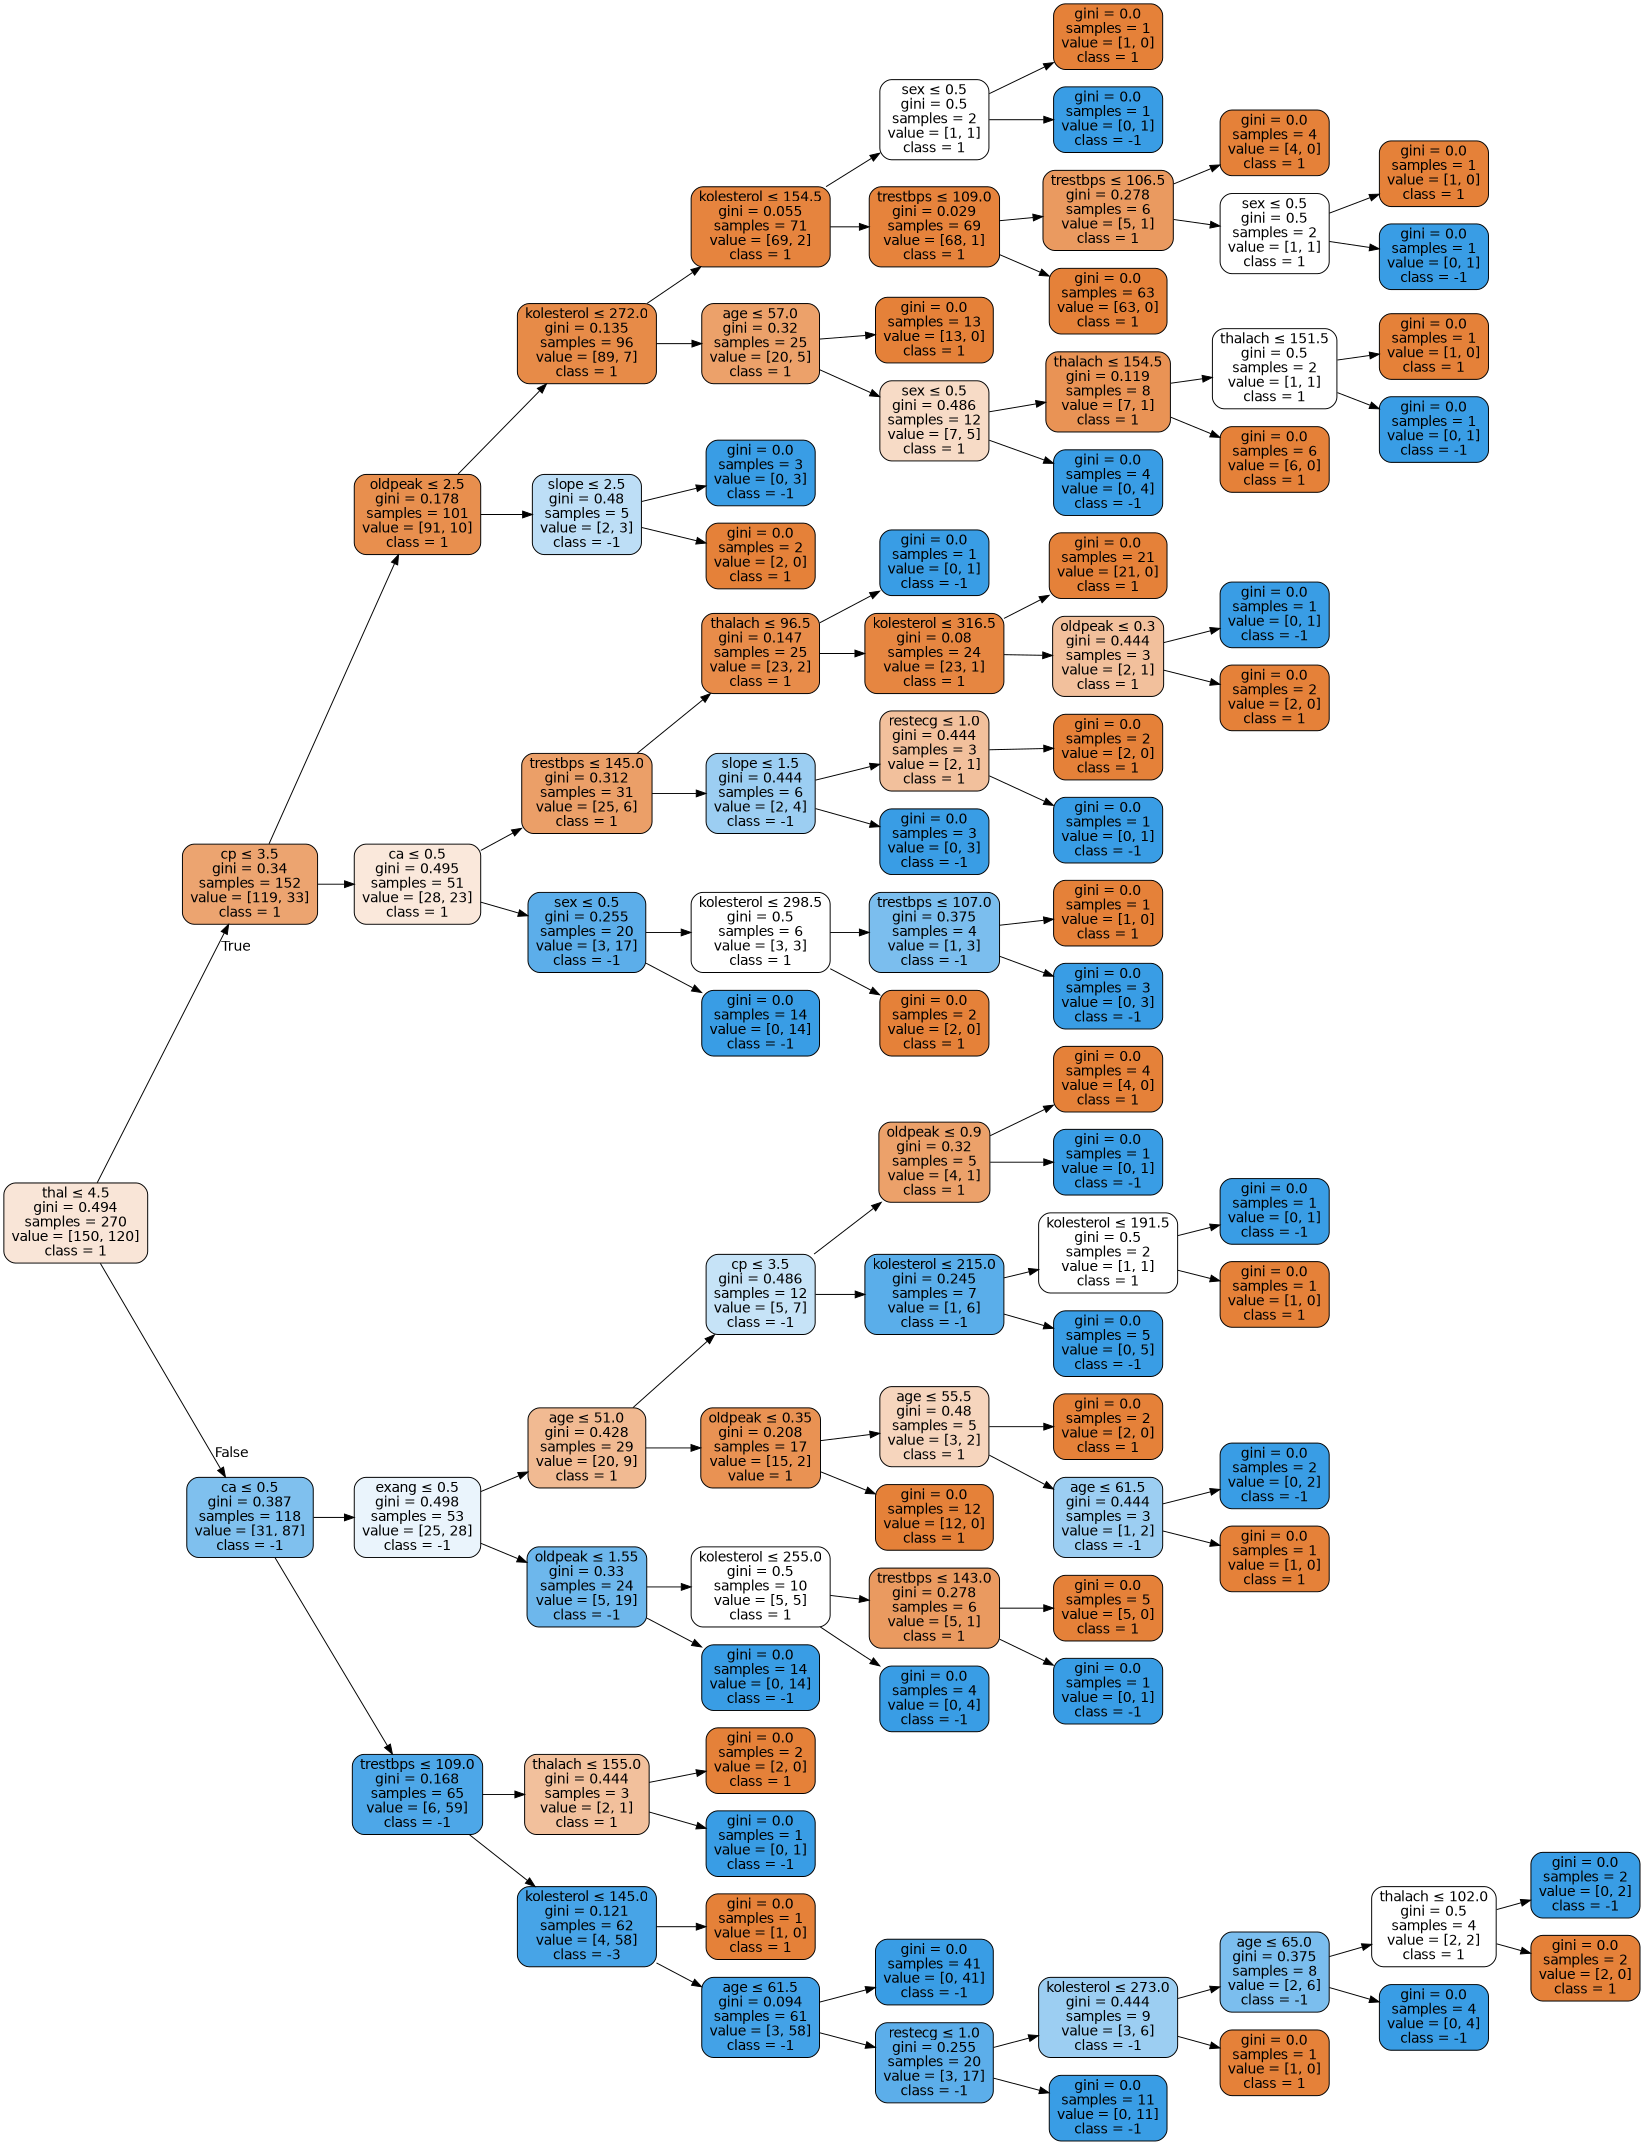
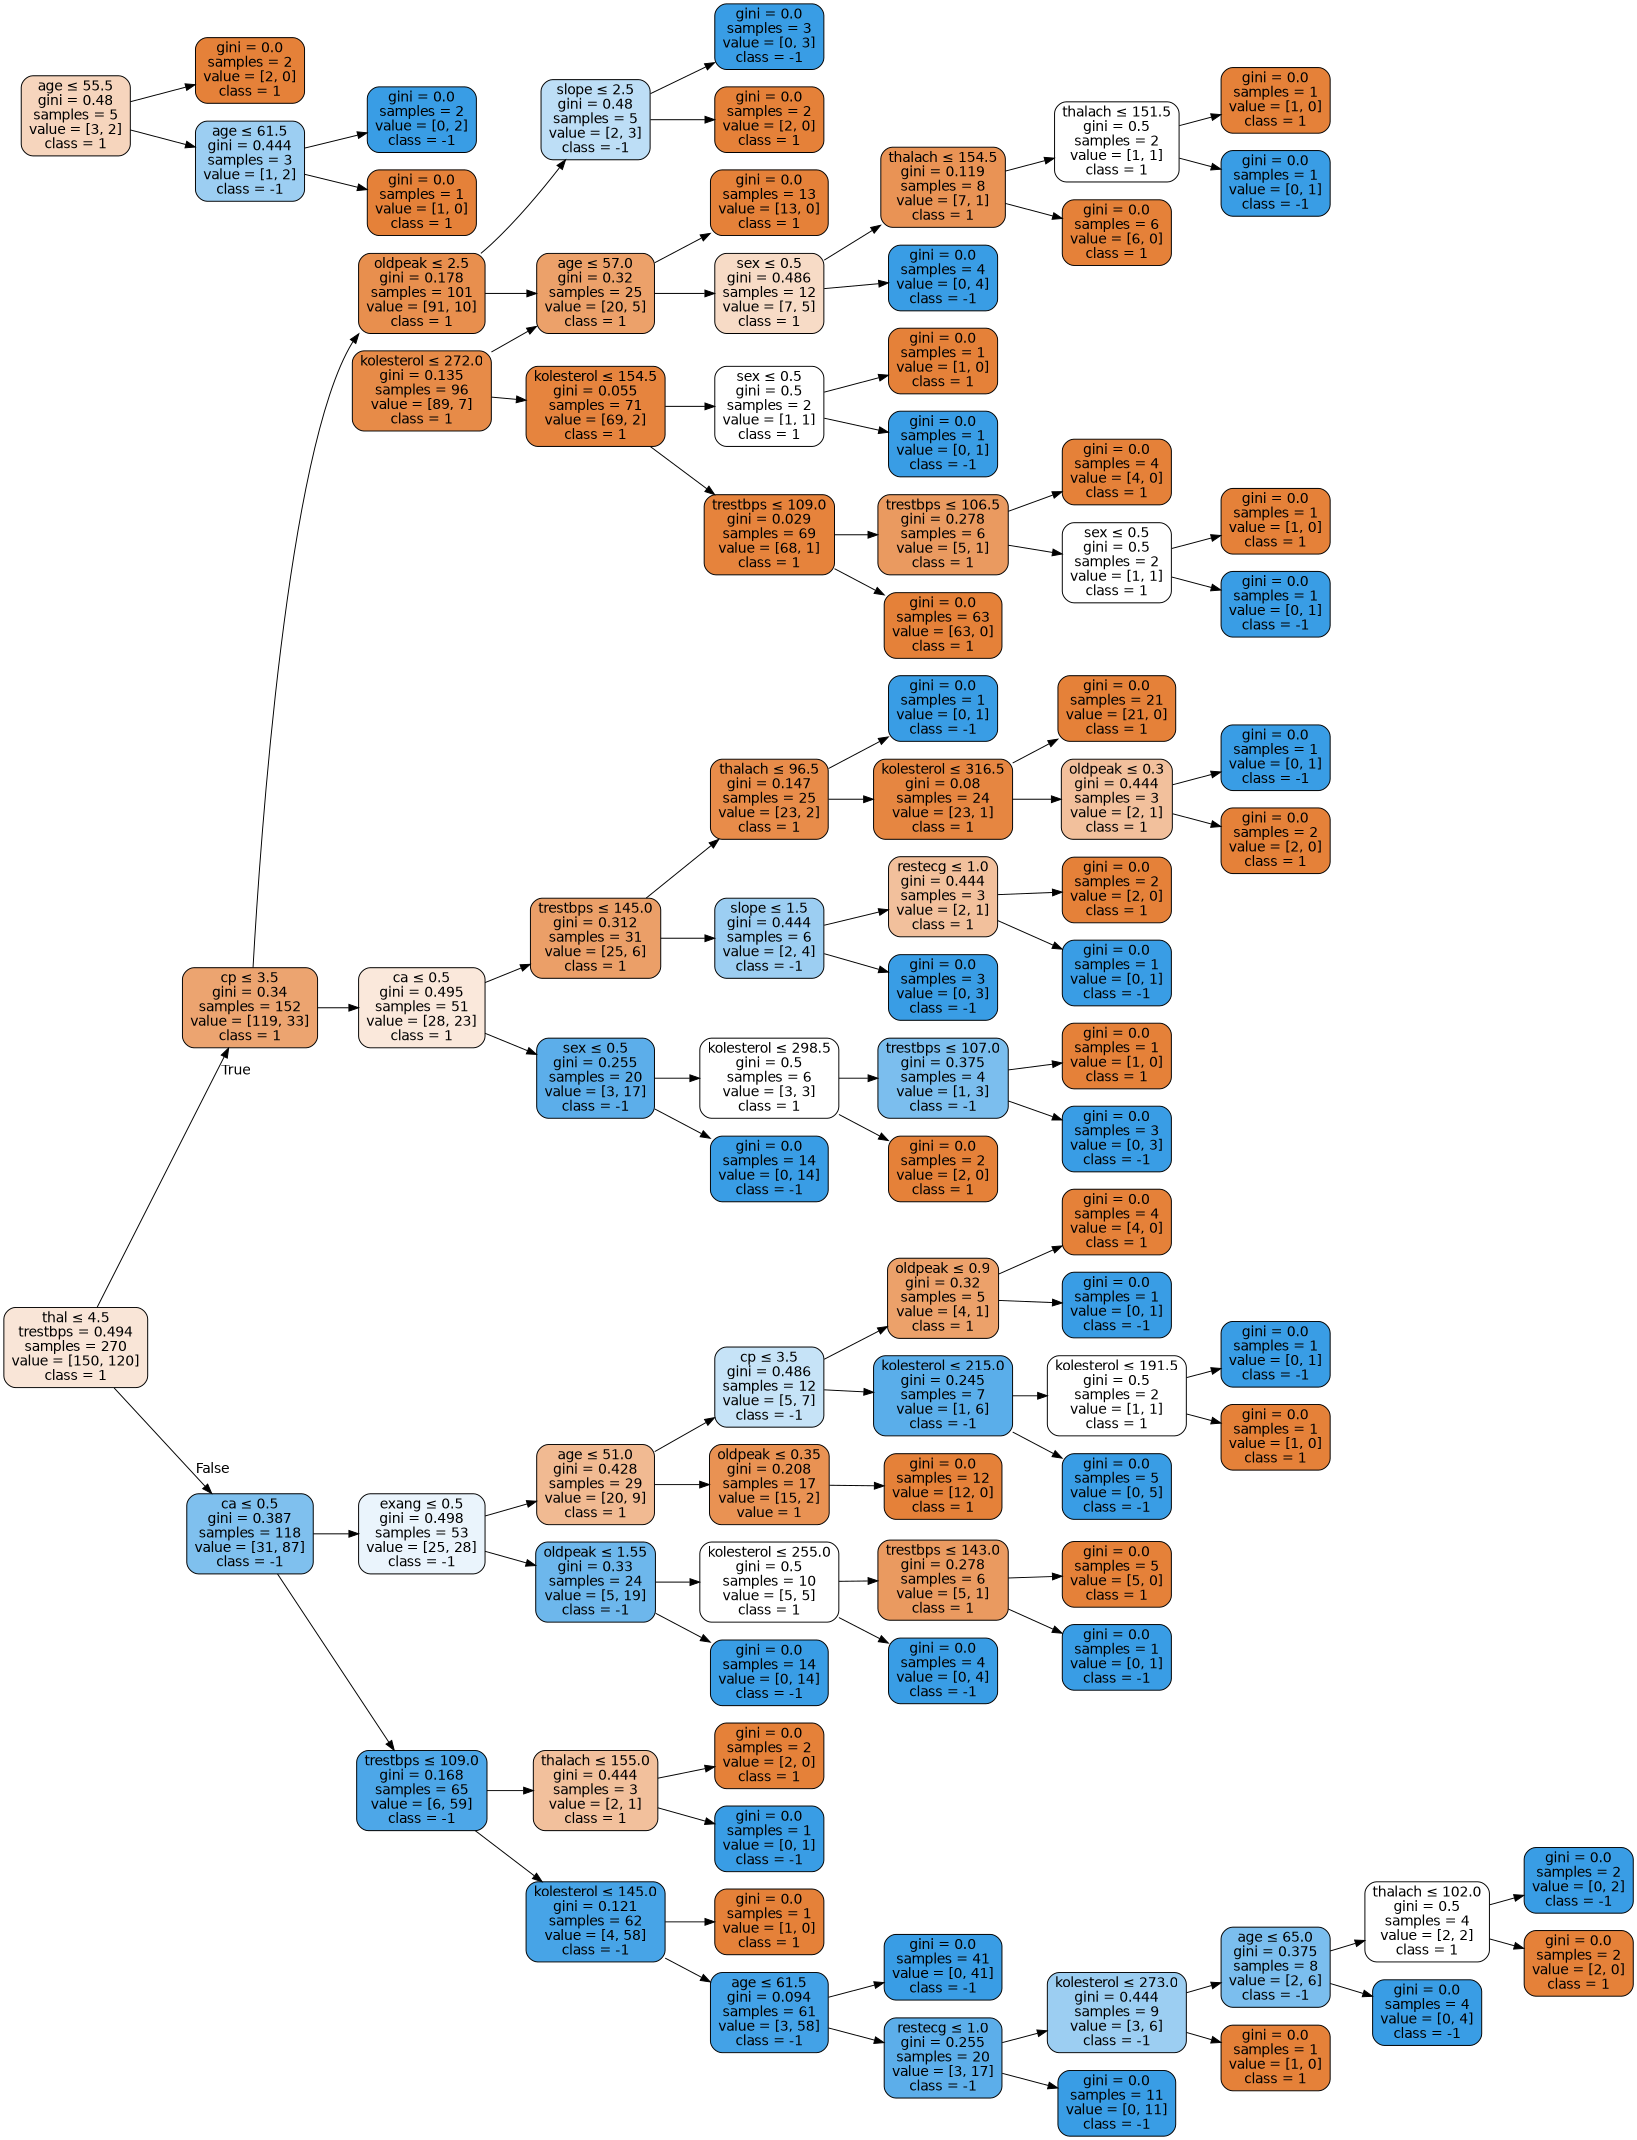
(499, 433) -> (506, 293)
(76, 1208) -> (76, 1333)
(845, 1438) -> none
(587, 1955) -> (596, 1950)
